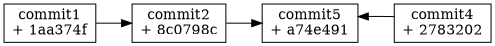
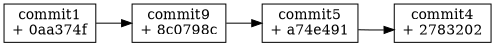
(381, 16) -> (371, 30)
(50, 23) -> (50, 23)
(179, 23) -> (179, 23)
